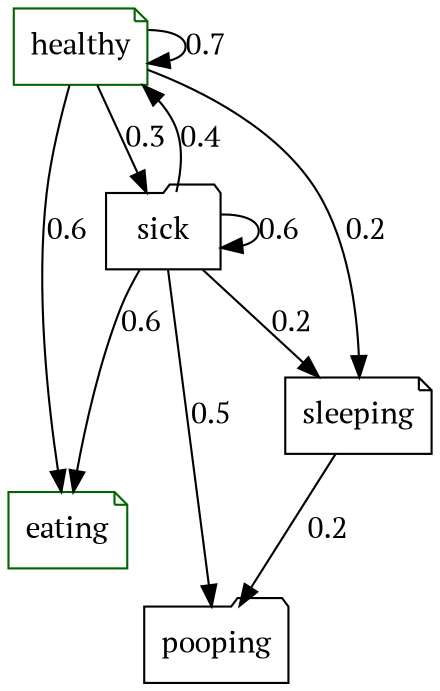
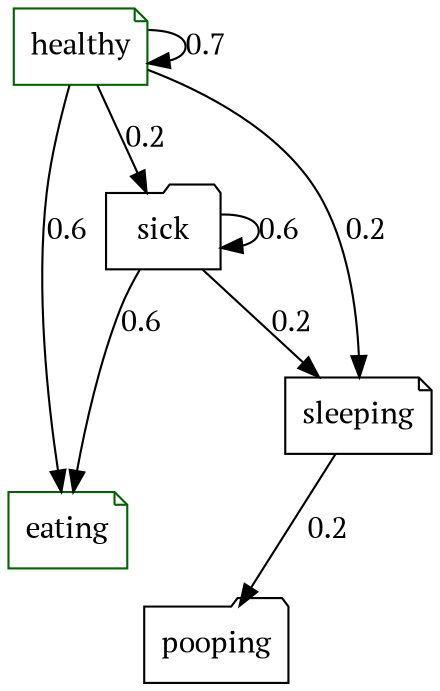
(145, 139) -> (145, 139)
(180, 144) -> none
(188, 427) -> none
